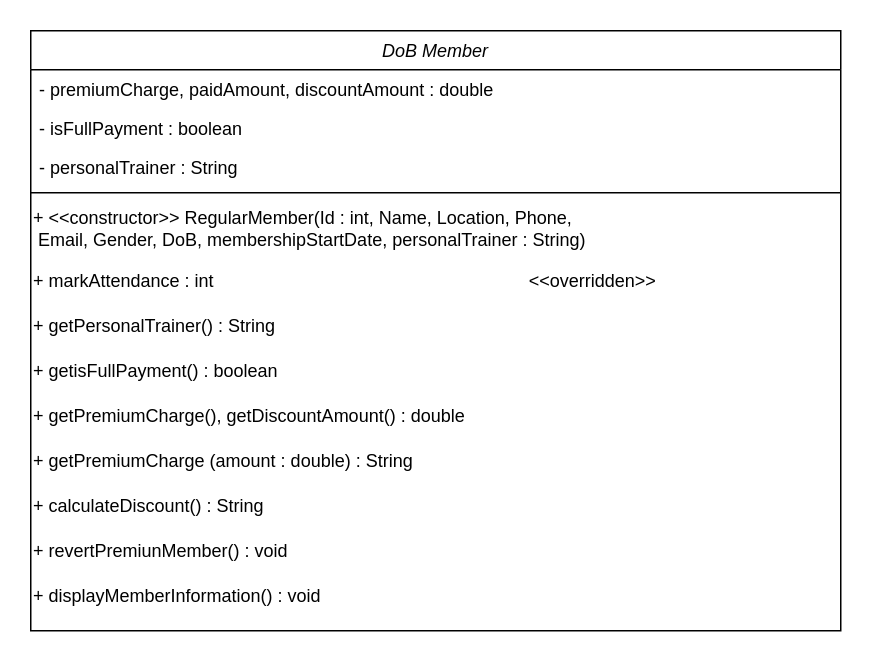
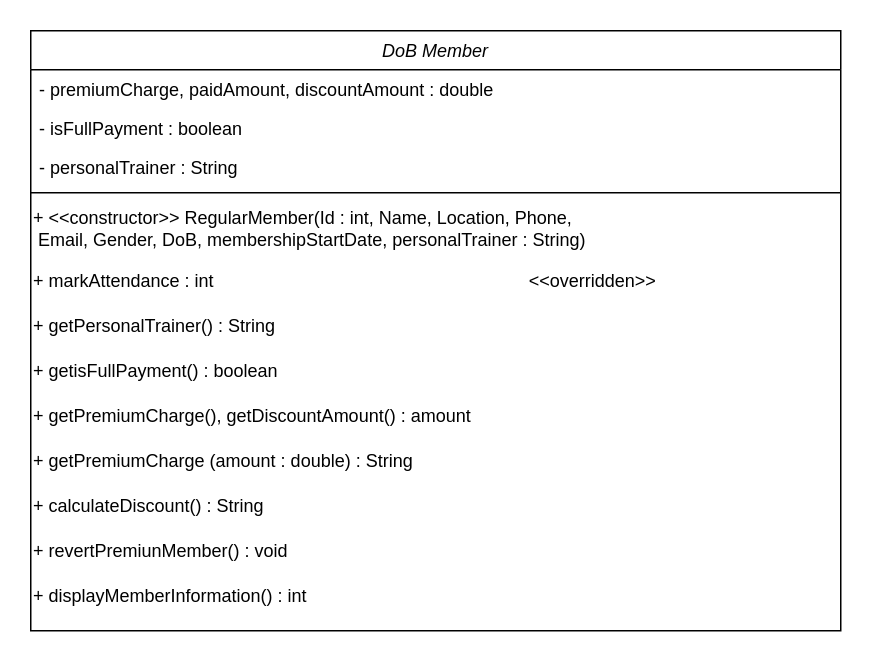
(265, 416) -> (267, 416)
(191, 596) -> (186, 596)
